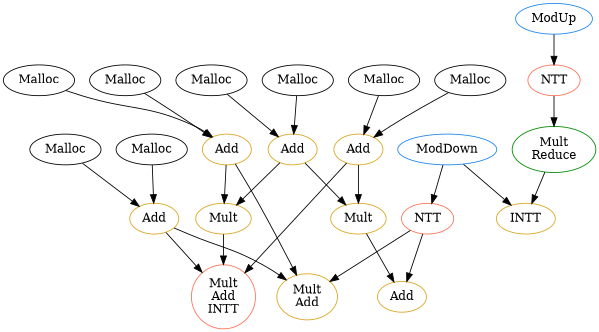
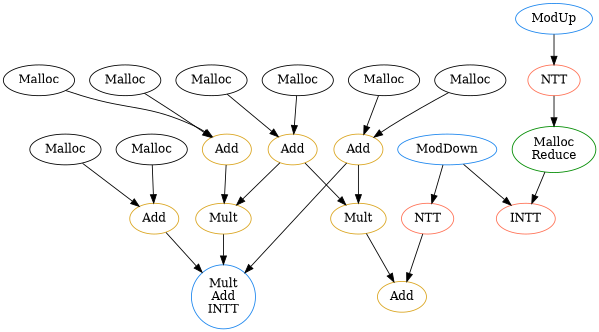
(554, 149) -> (554, 149)
(526, 219) -> (526, 219)
(223, 297) -> (223, 297)
(307, 297) -> none
